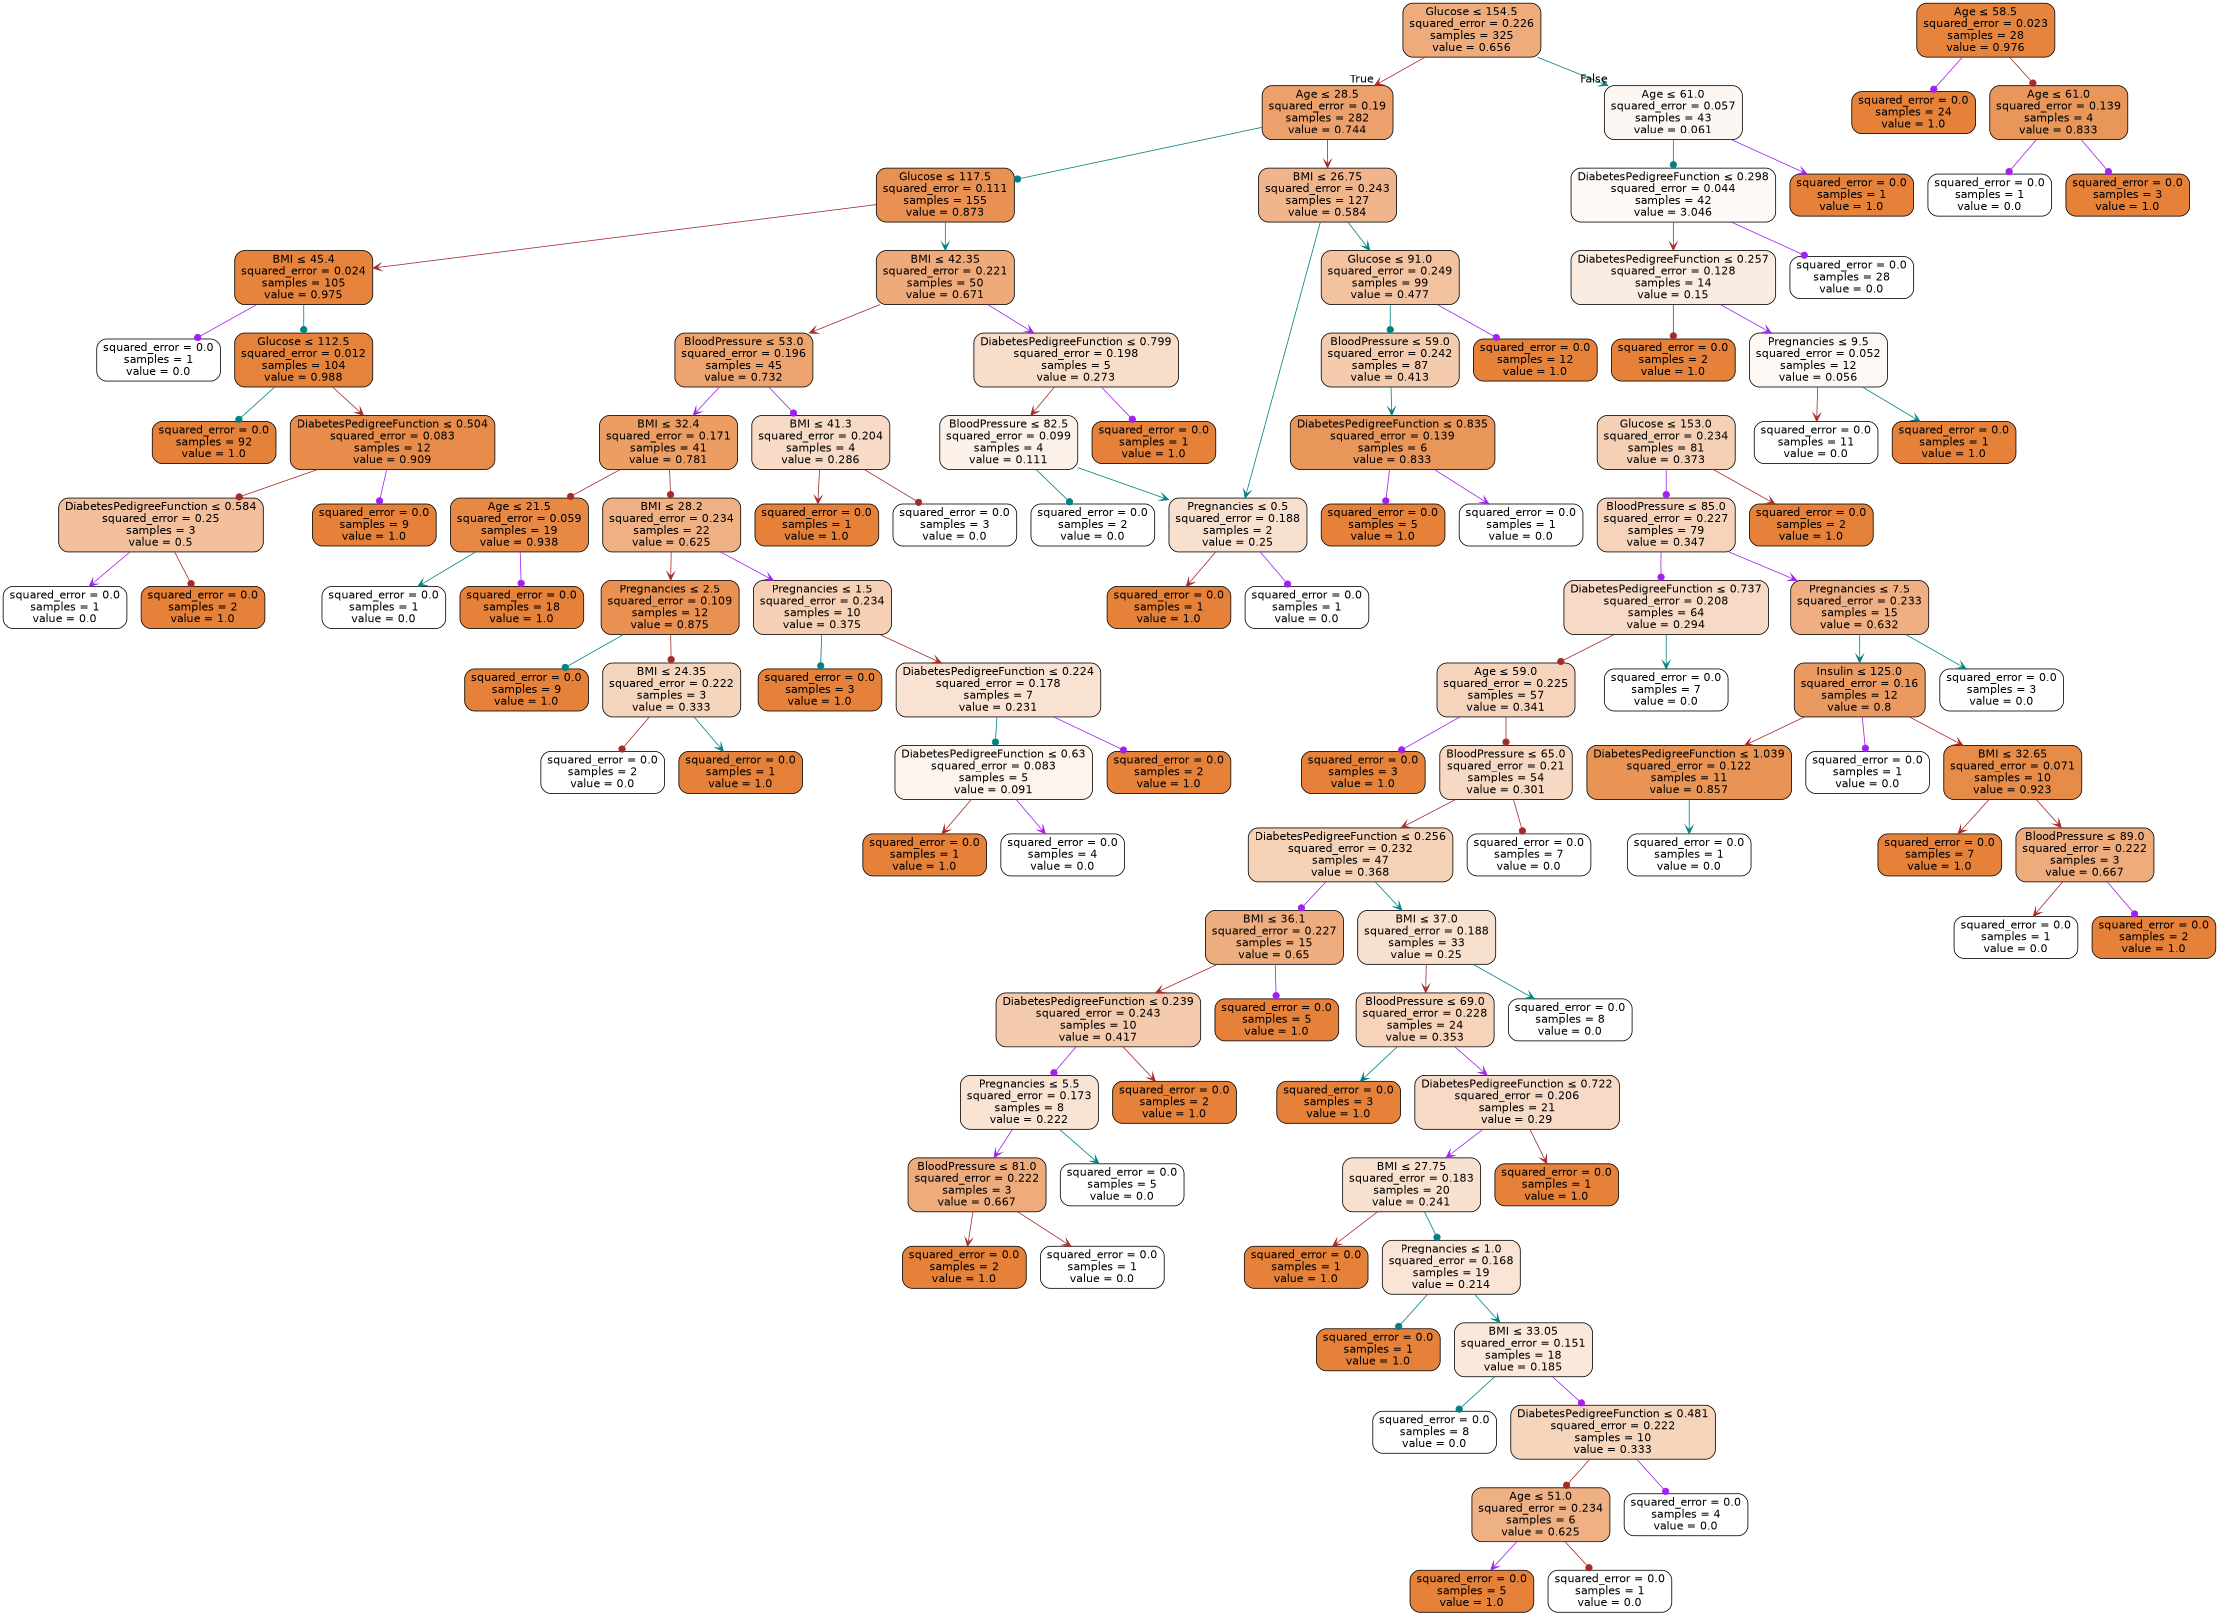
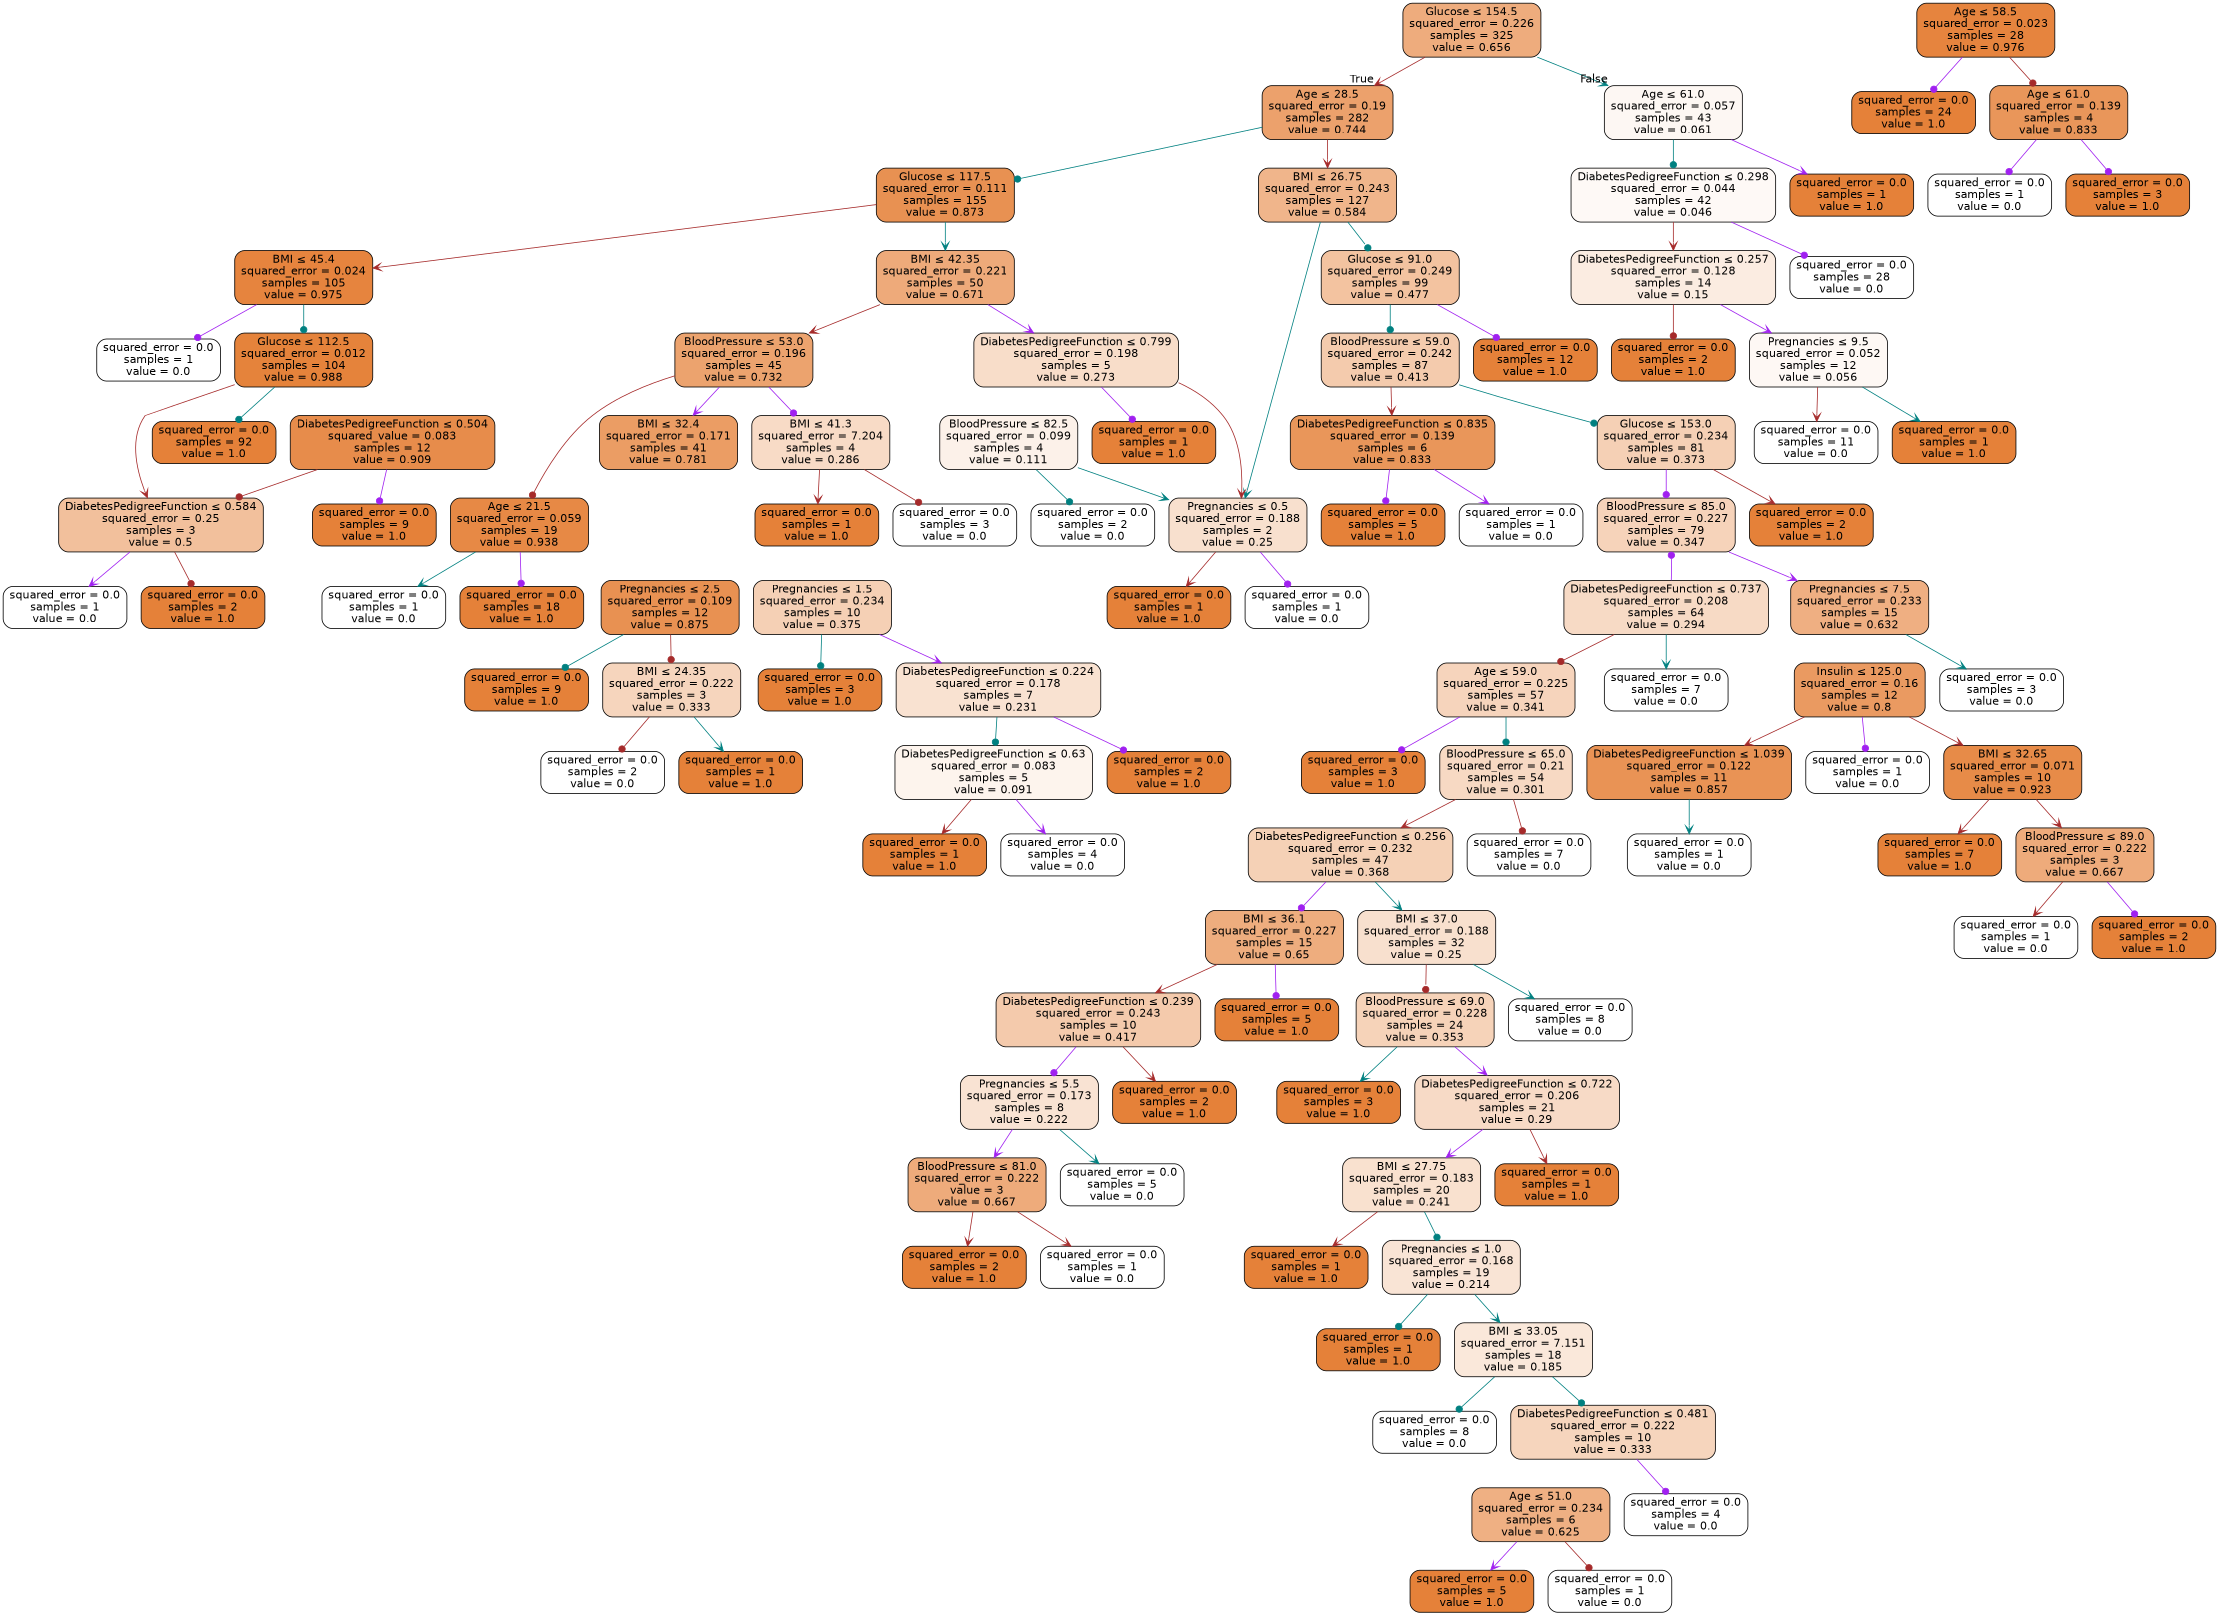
(1673, 213) -> (1673, 213)
(1356, 233) -> (1356, 233)
(1391, 397) -> (1391, 397)
(1045, 398) -> (1229, 425)
(345, 399) -> (153, 413)
none -> (1525, 404)
(393, 436) -> (393, 436)
(821, 436) -> (821, 436)
(597, 482) -> (591, 417)
(672, 525) -> none
(1661, 563) -> (1672, 569)
(1860, 645) -> none
(907, 647) -> (907, 647)
(1506, 728) -> (1506, 728)
(1427, 943) -> (1427, 943)
(1426, 975) -> (1426, 975)
(977, 1190) -> (977, 1190)
(1523, 1343) -> (1523, 1343)
(1566, 1389) -> (1566, 1389)
(1579, 1471) -> none
